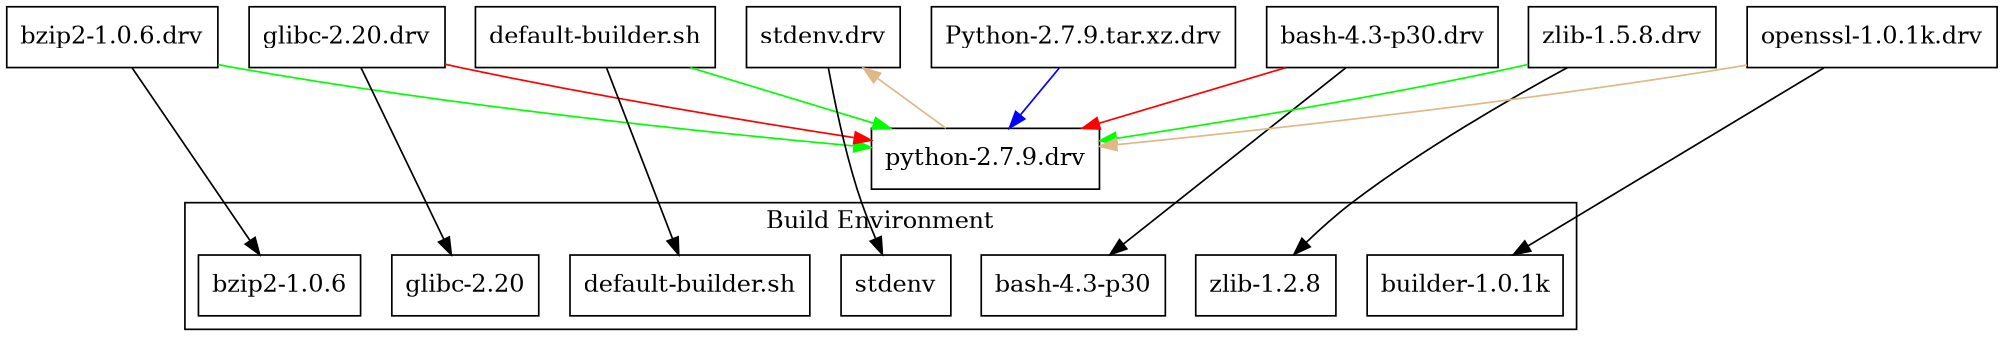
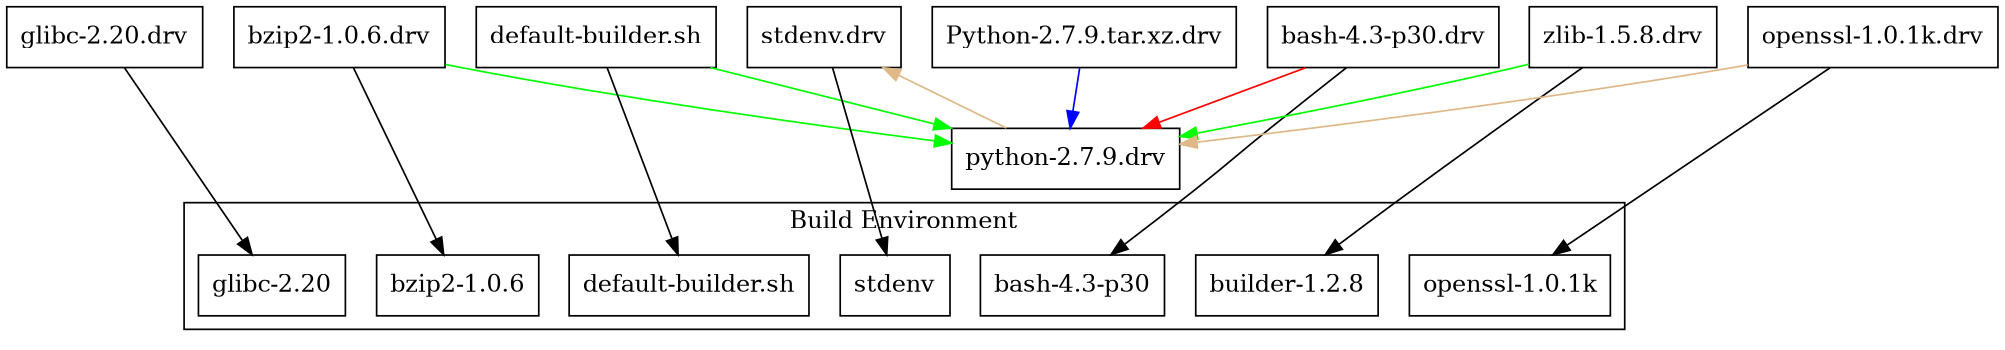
(649, 104) -> none
(1266, 285) -> (1287, 285)
(1465, 285) -> (1510, 285)
